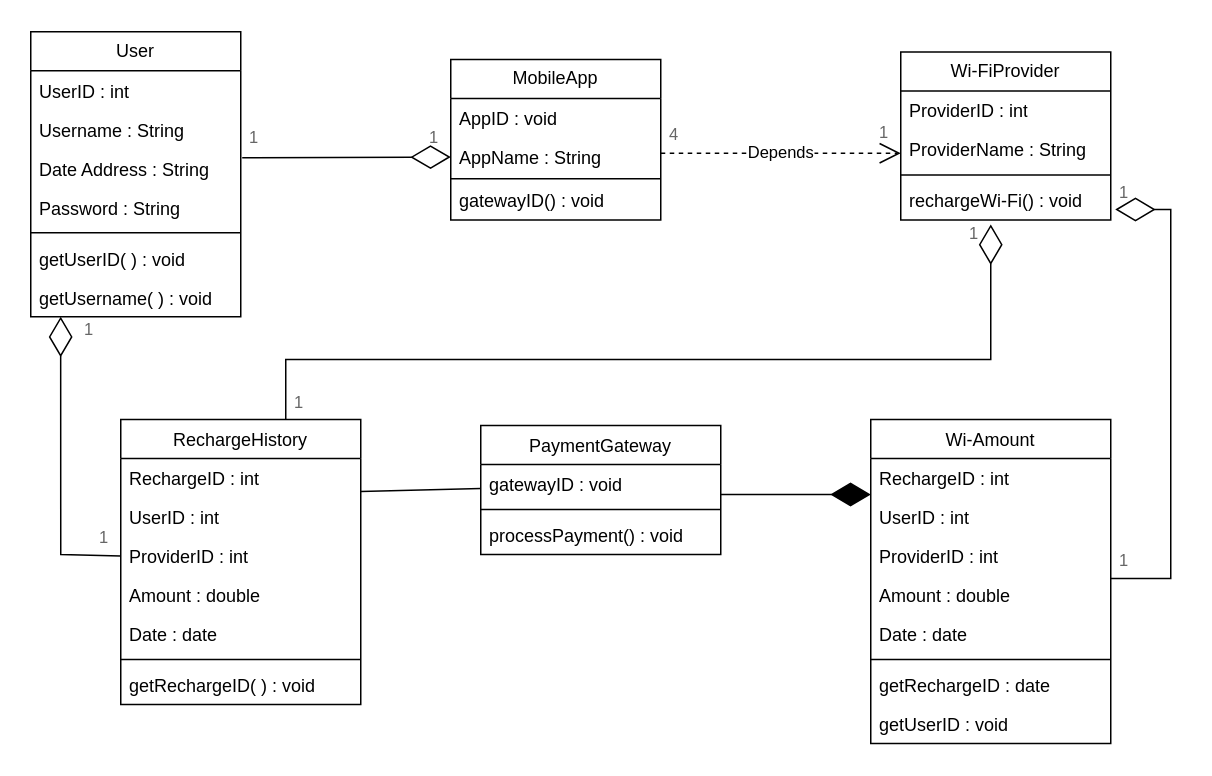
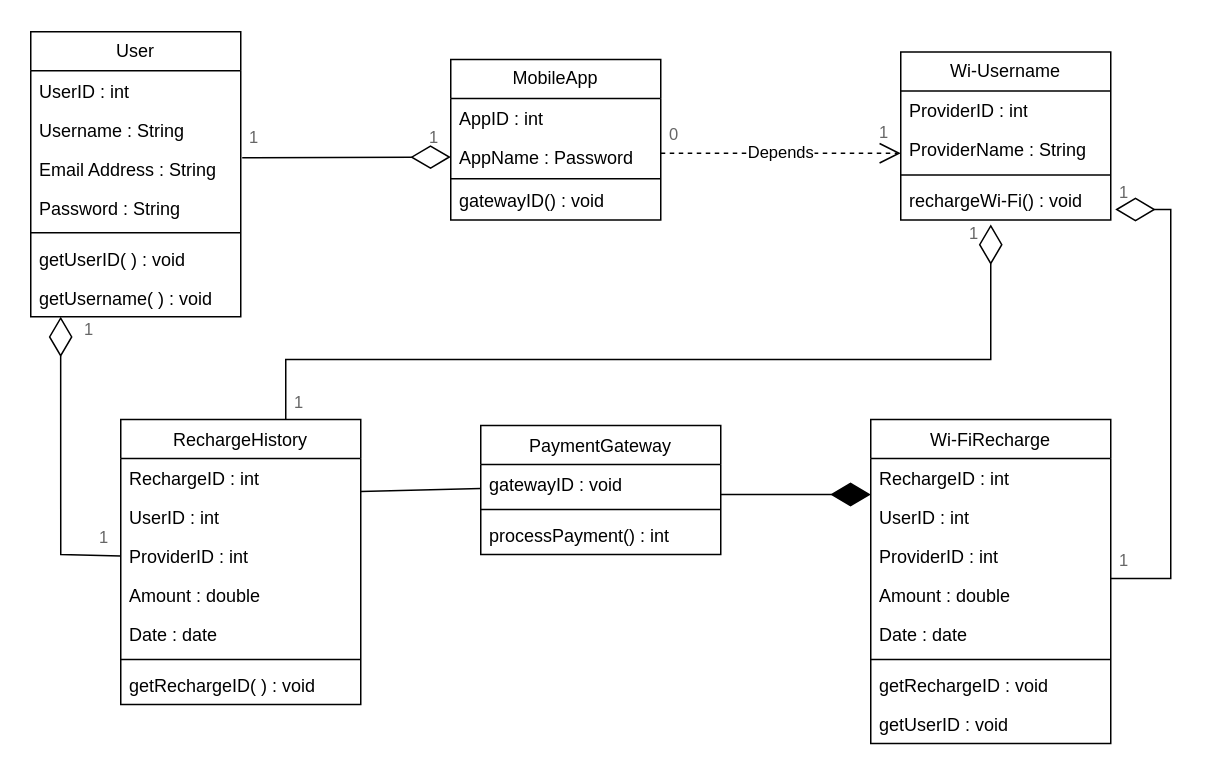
(1006, 71) -> (1006, 71)
(511, 120) -> (506, 120)
(674, 134) -> (674, 134)
(531, 159) -> (543, 159)
(134, 171) -> (134, 171)
(990, 440) -> (990, 440)
(596, 536) -> (591, 536)
(973, 686) -> (970, 686)
